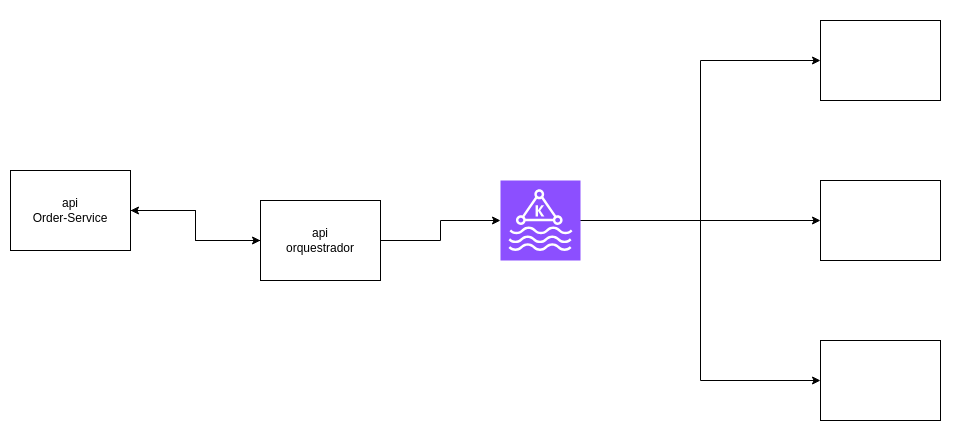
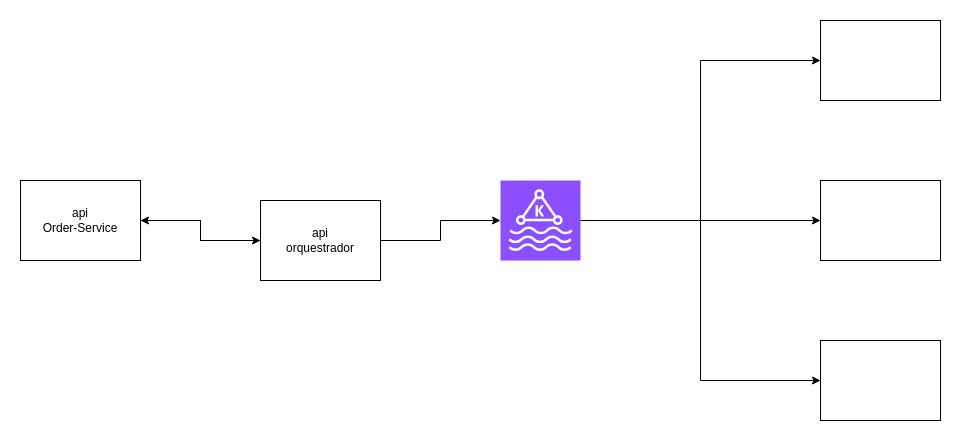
(71, 211) -> (81, 221)
